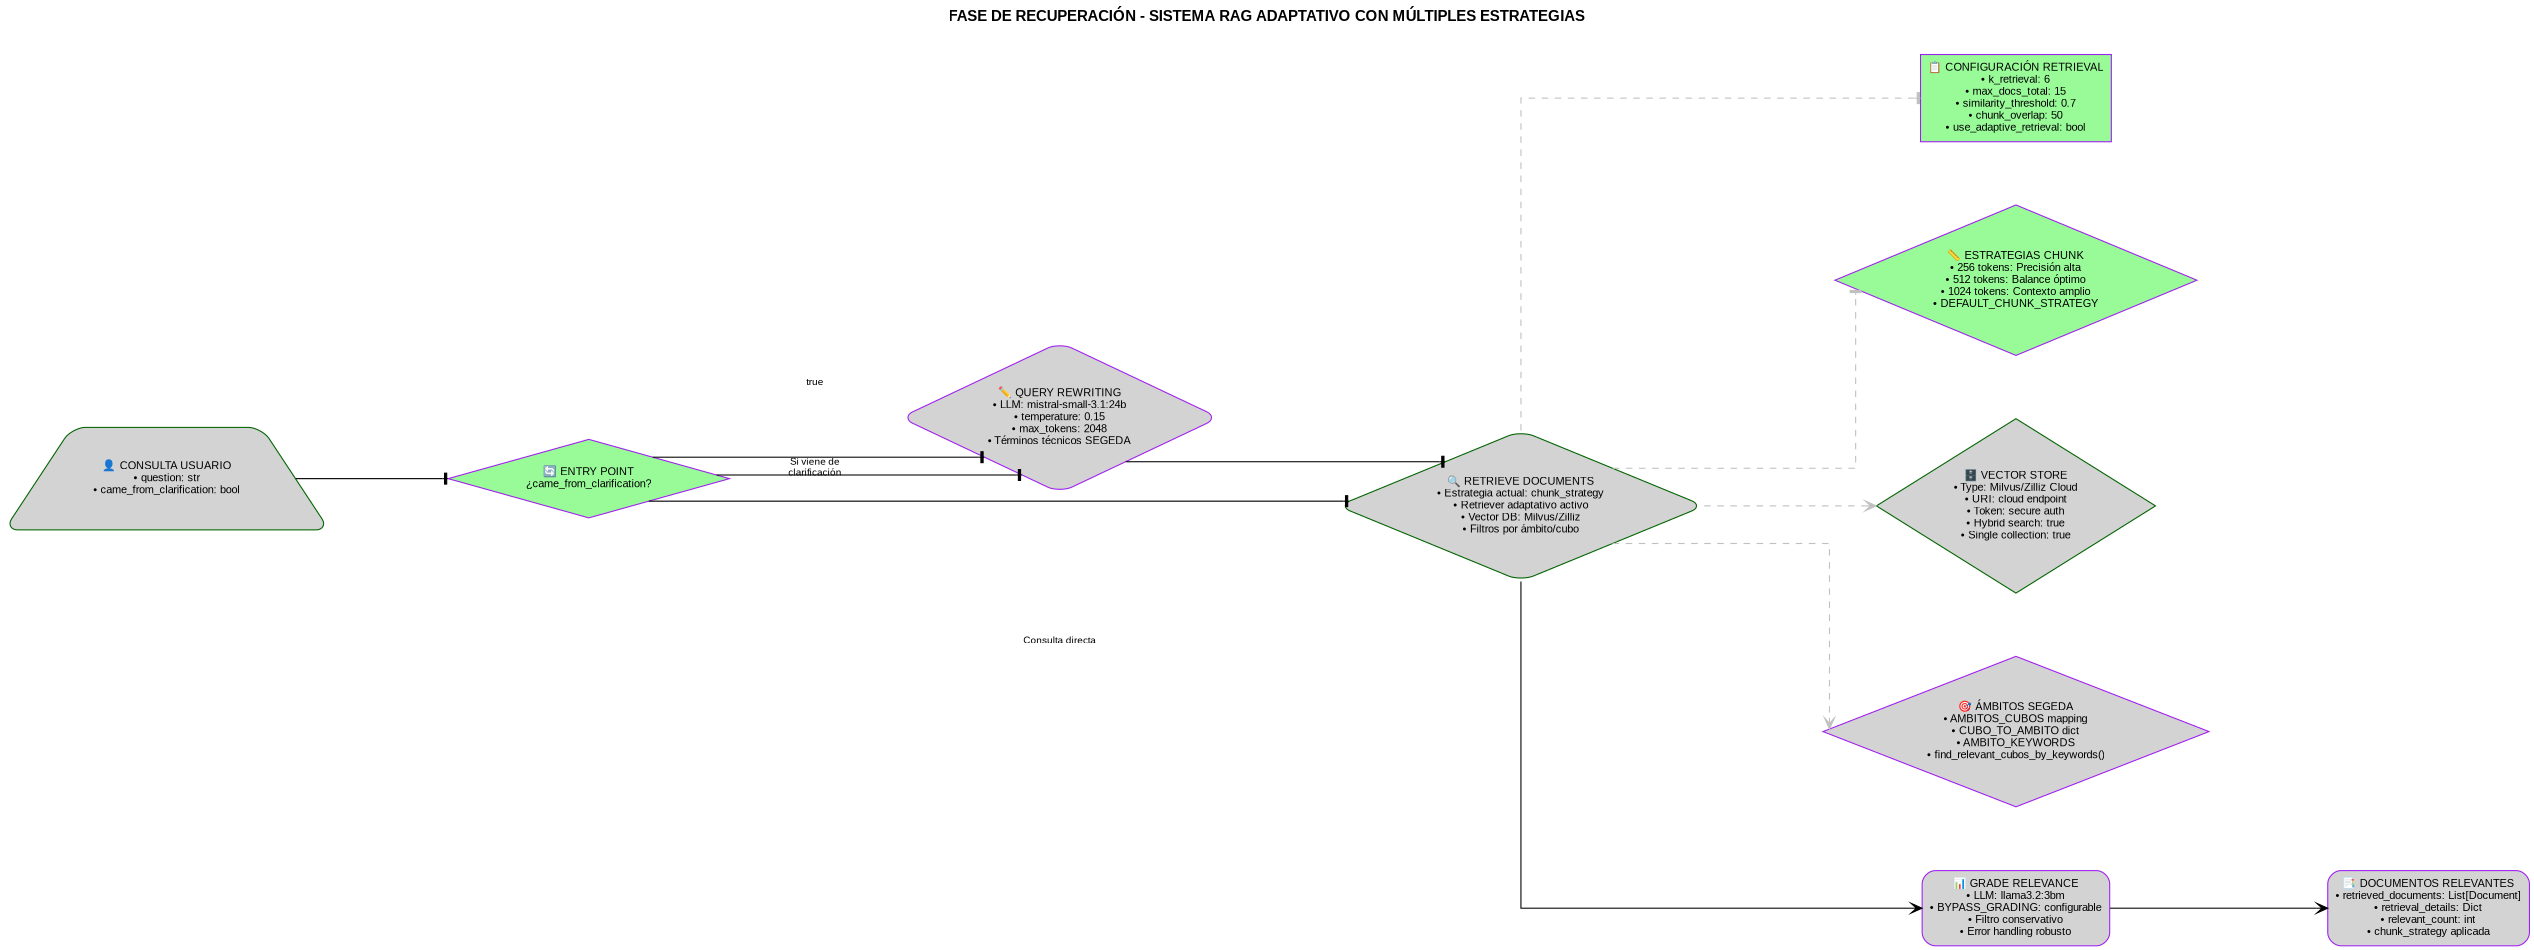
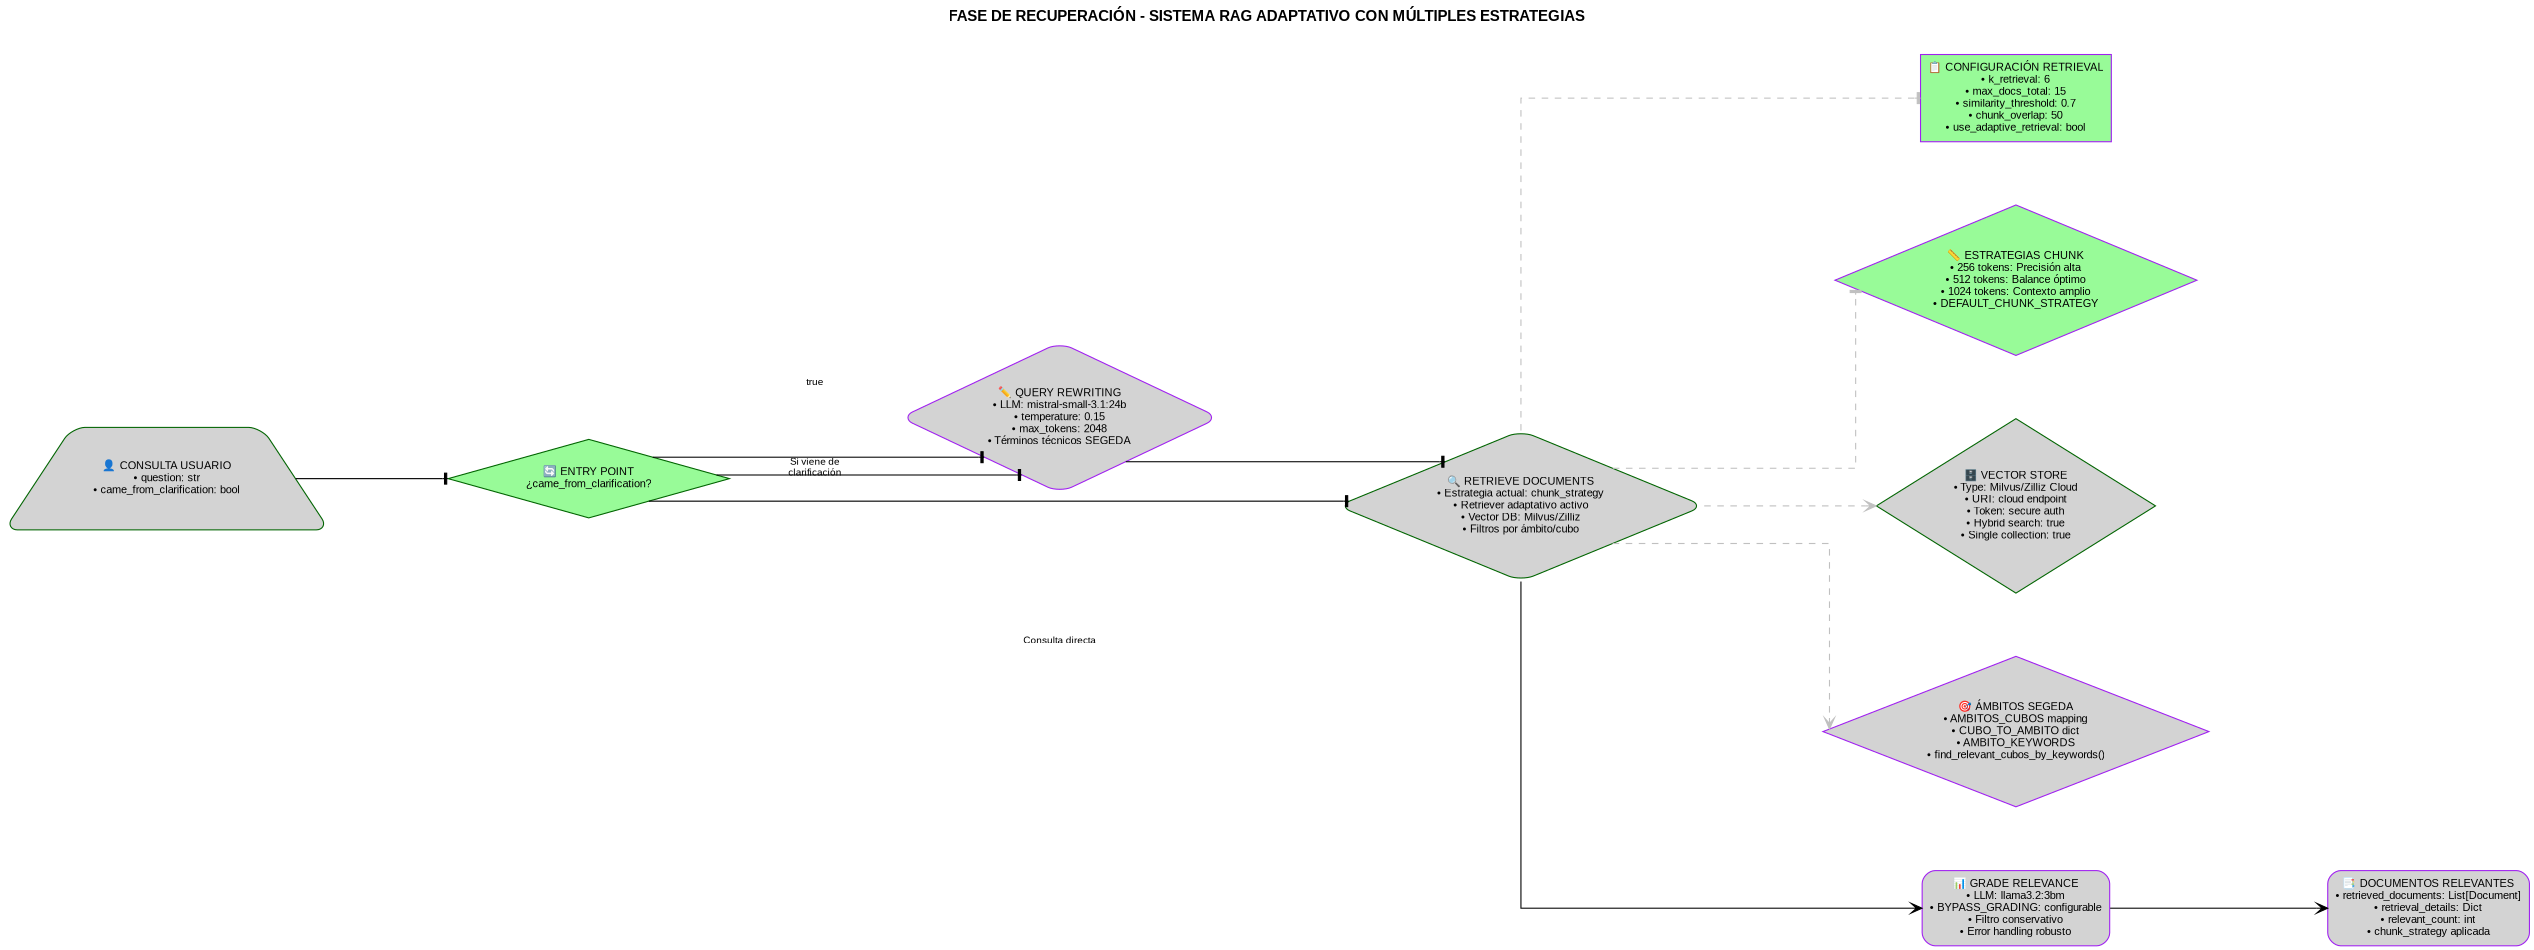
(589, 479) -> (589, 479)
